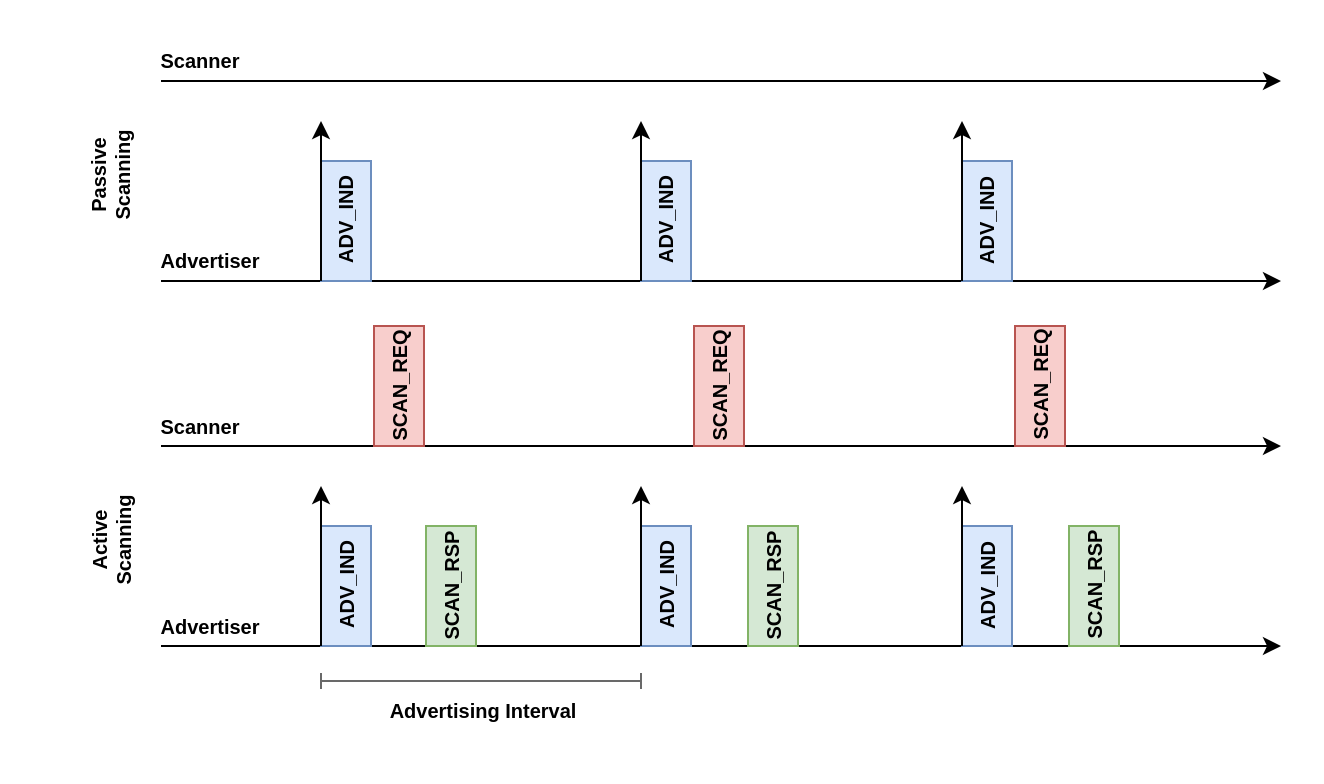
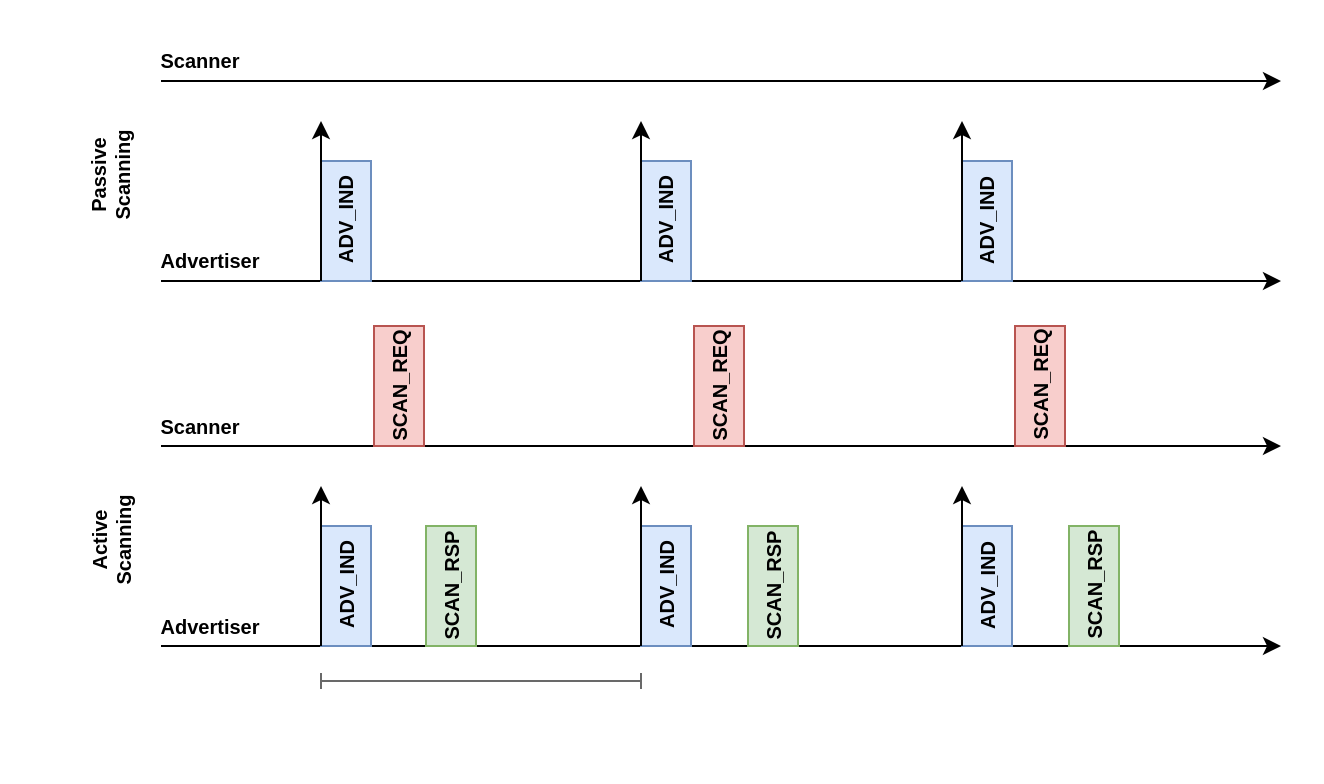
(484, 711) -> none
